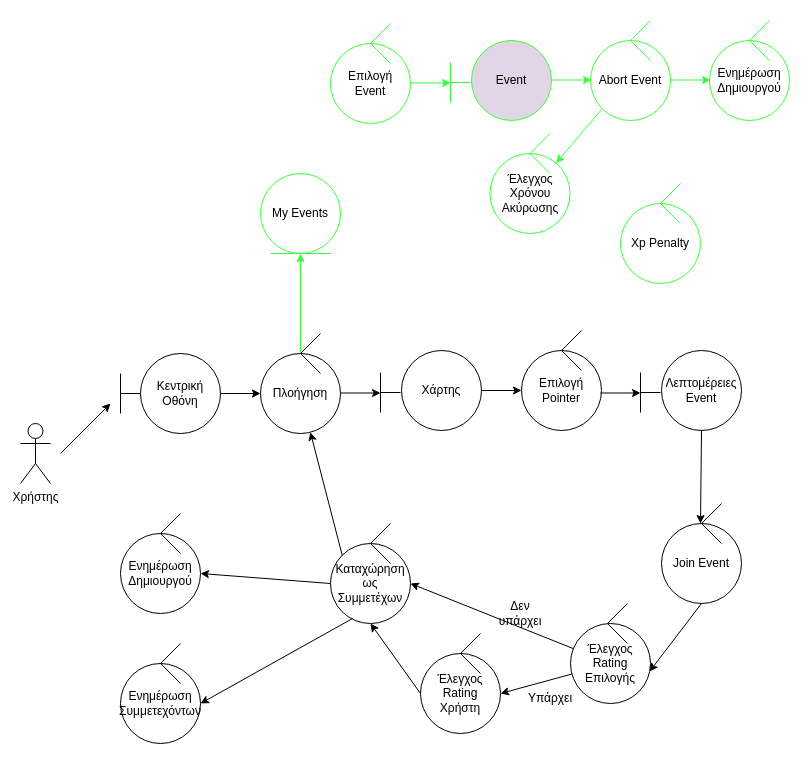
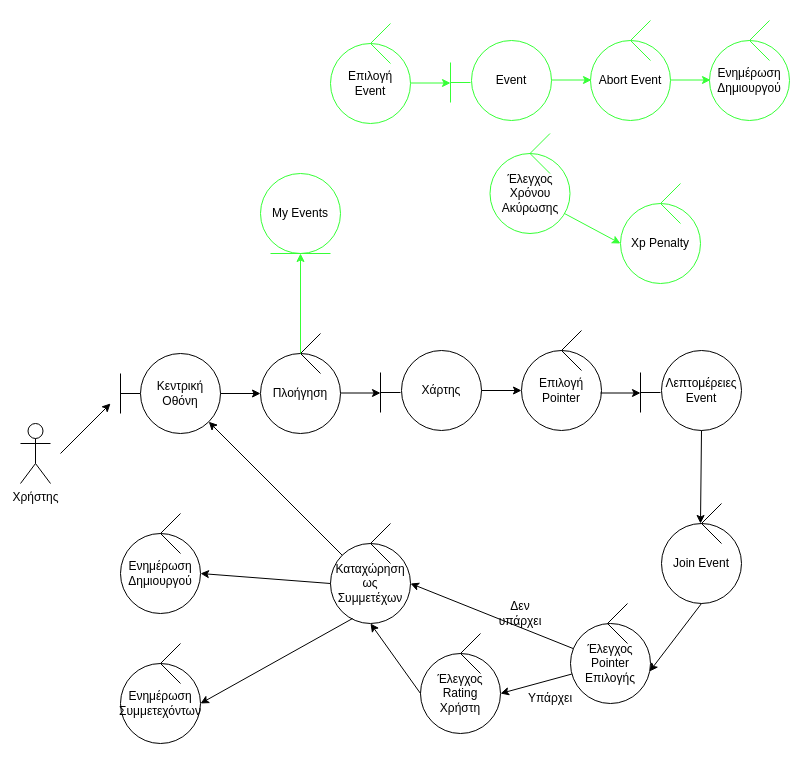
(512, 81) -> (512, 81)
(581, 134) -> none
none -> (589, 227)
(327, 497) -> (278, 491)
(611, 664) -> (611, 664)
